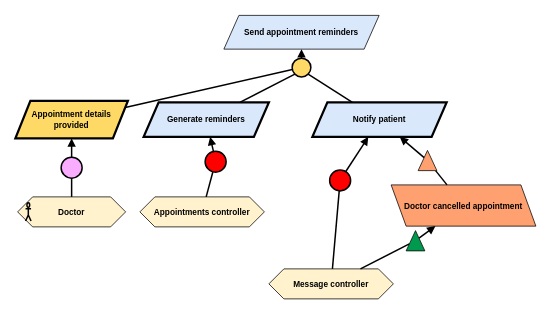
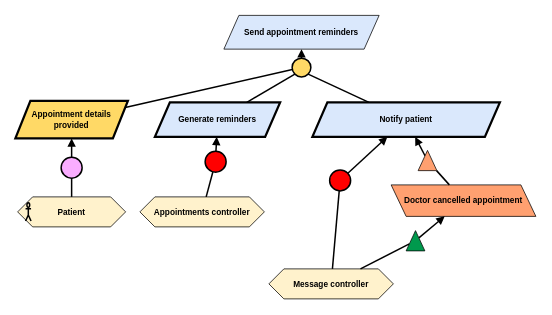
(206, 120) -> (218, 120)
(380, 120) -> (406, 120)
(464, 206) -> (464, 201)
(72, 212) -> (72, 212)
